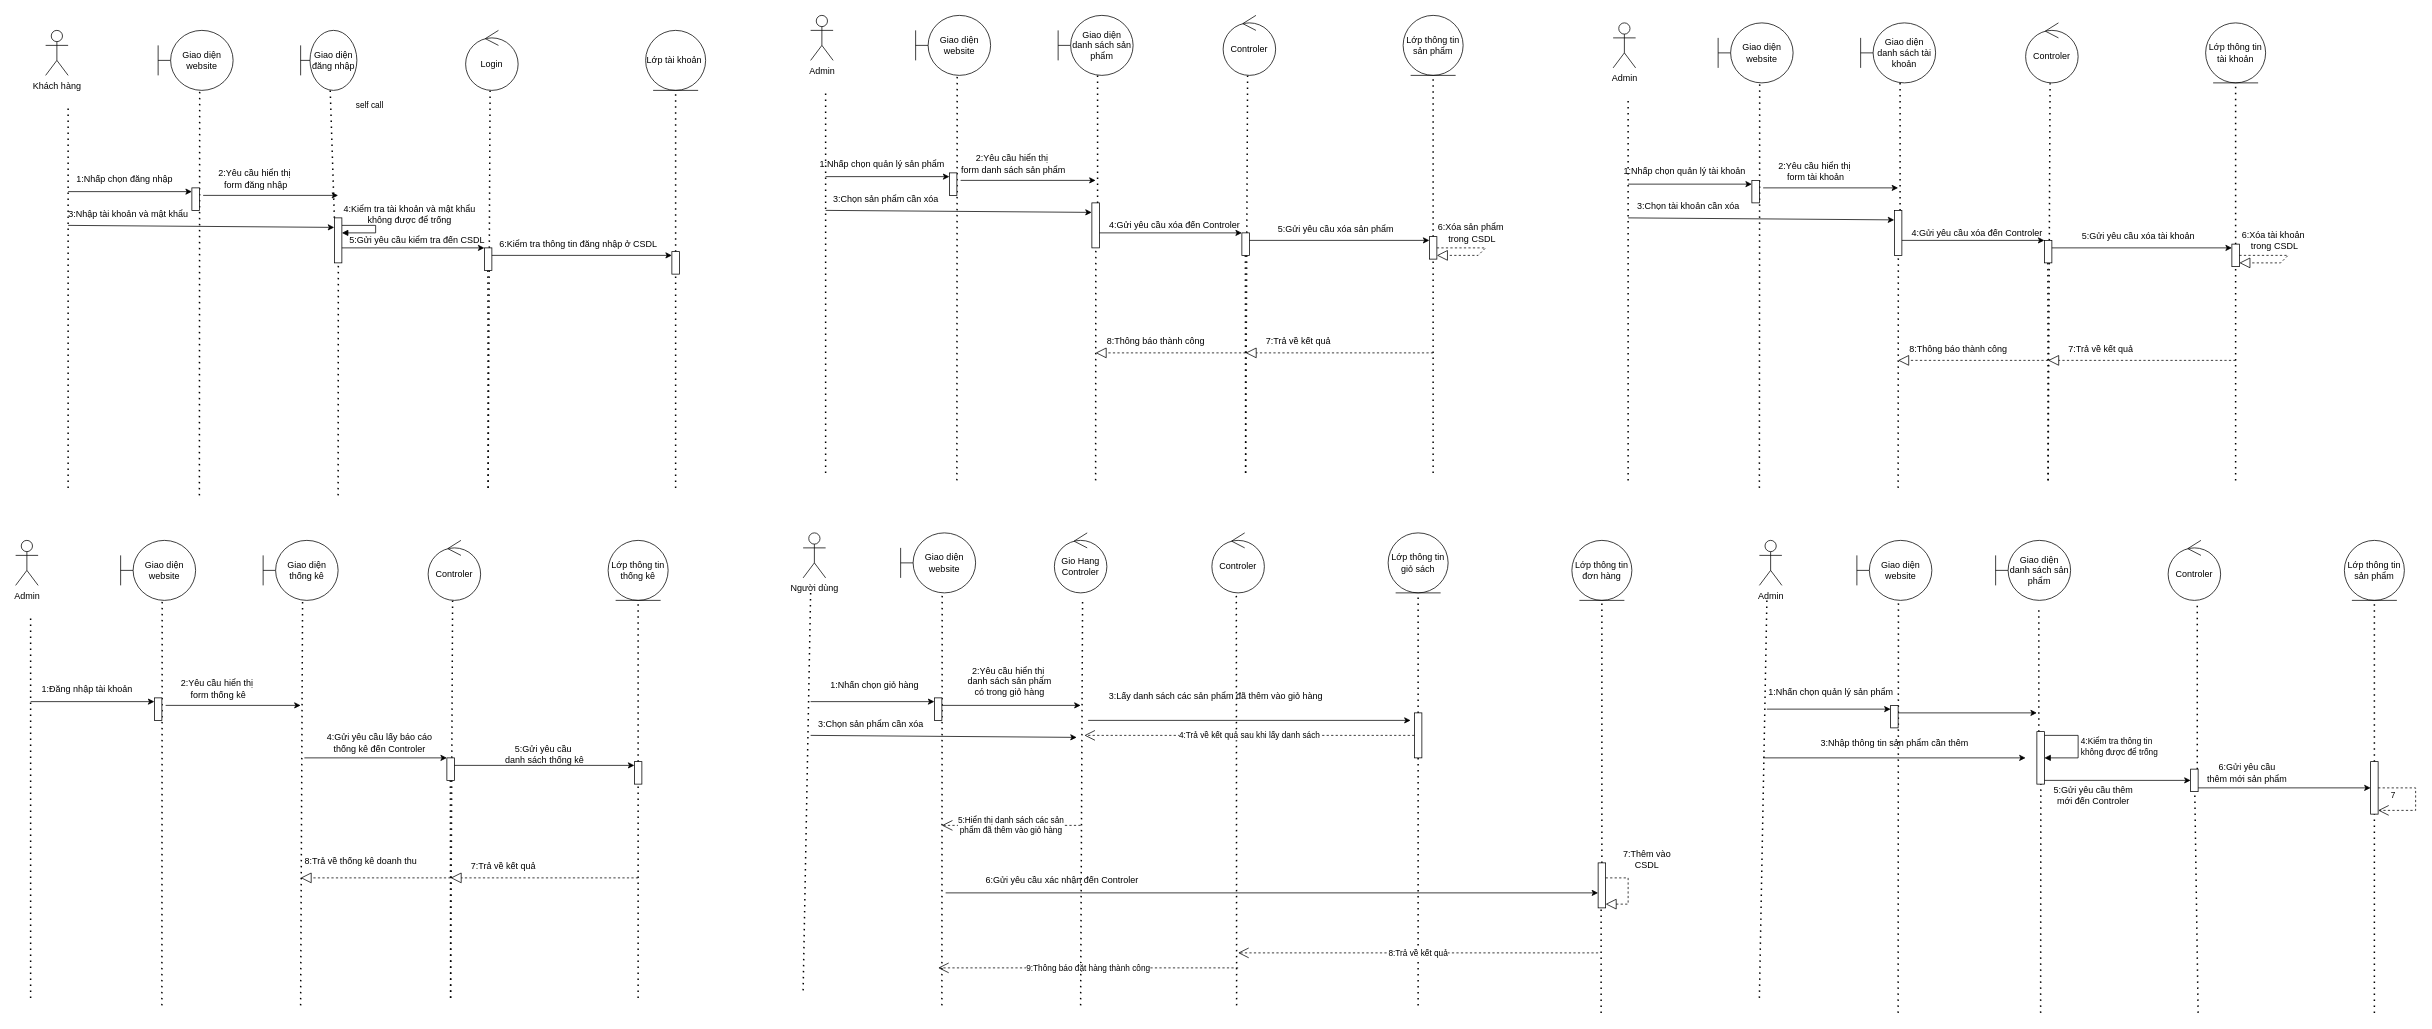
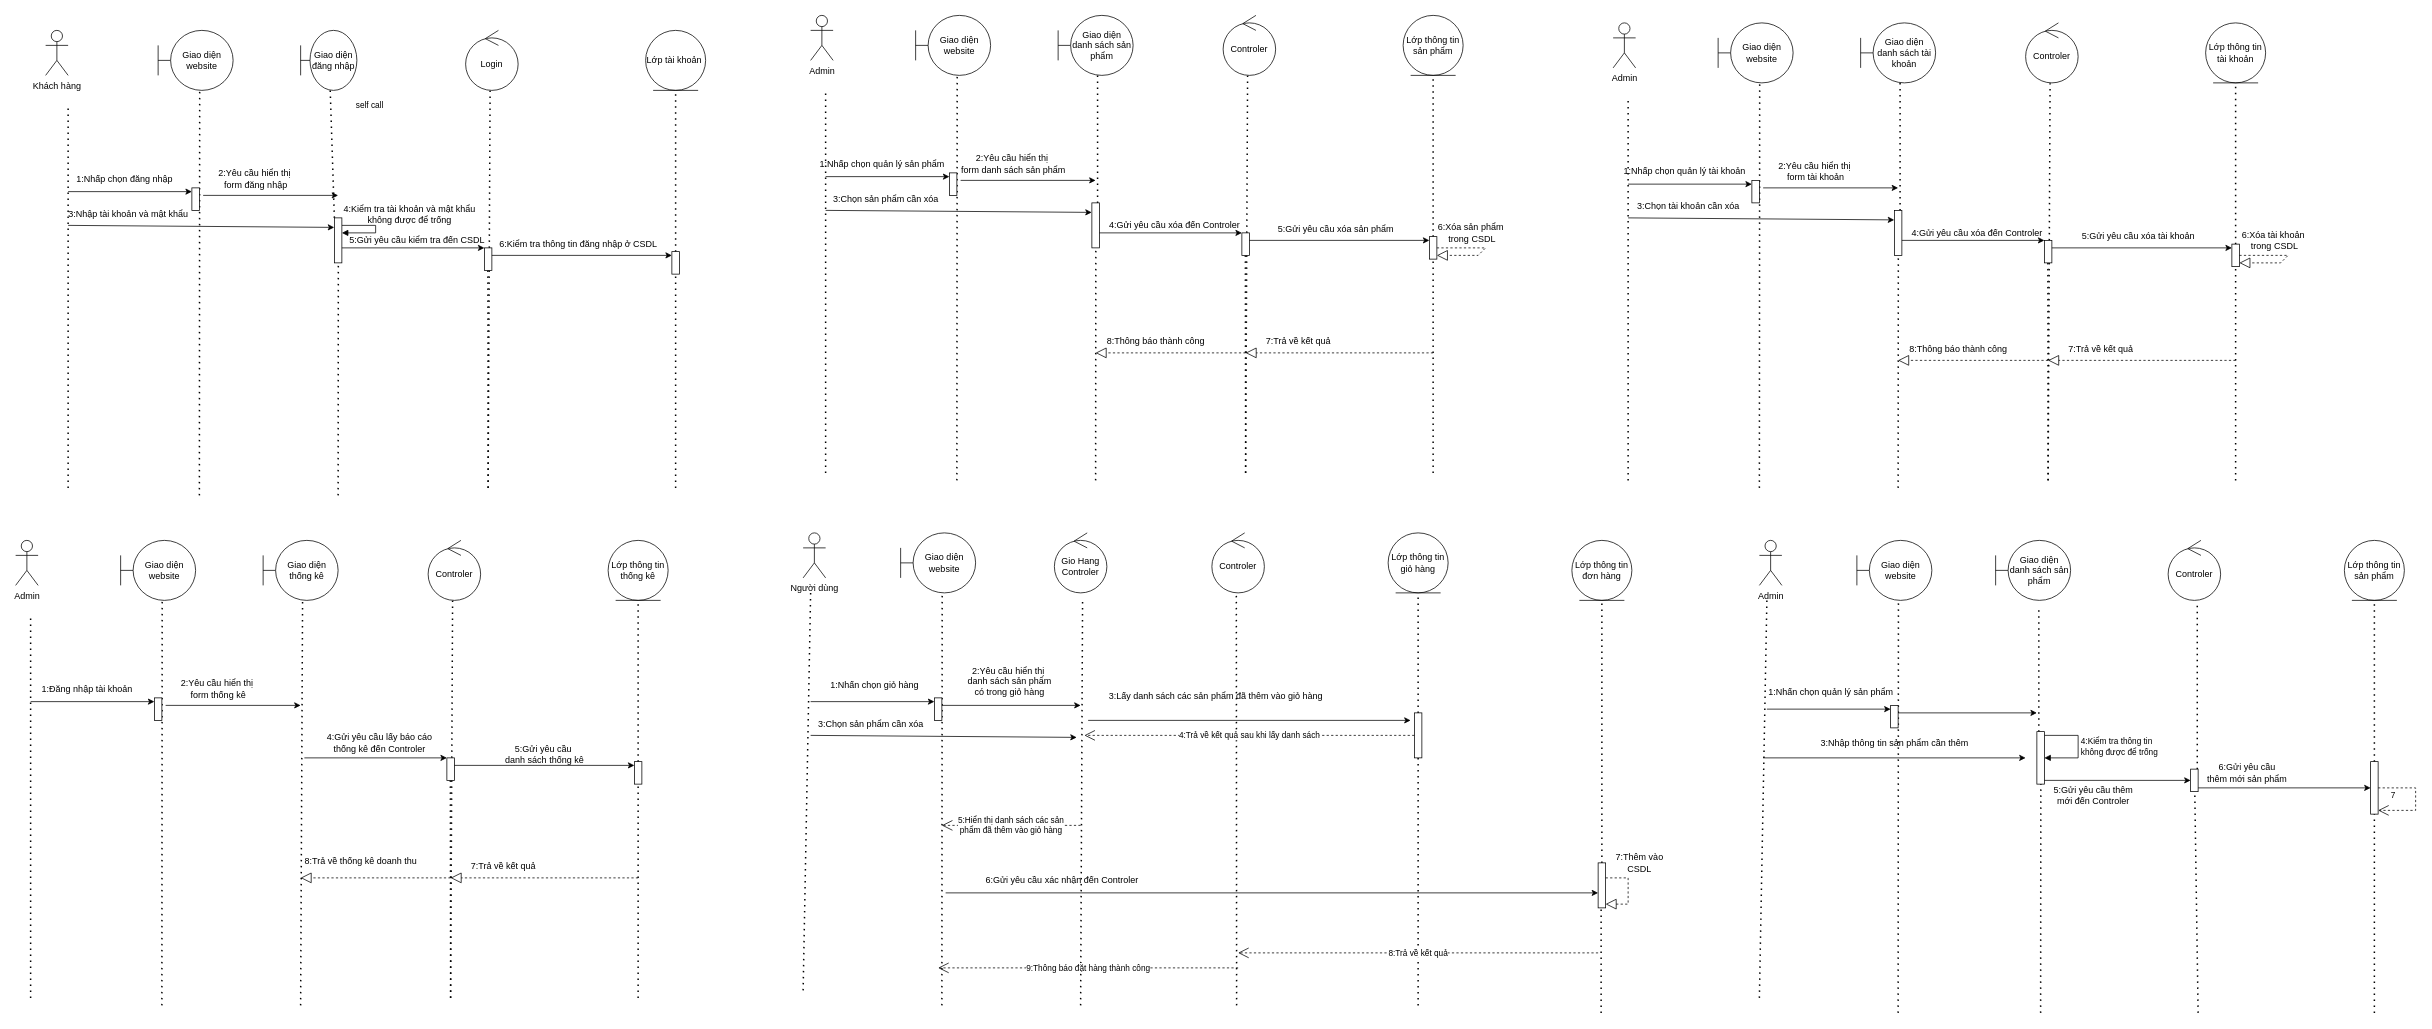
(1418, 563) -> (1418, 563)
(1647, 859) -> (1639, 863)
